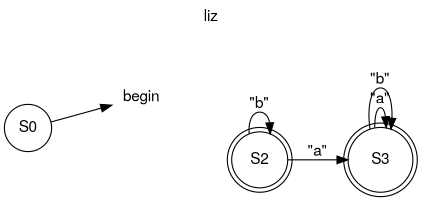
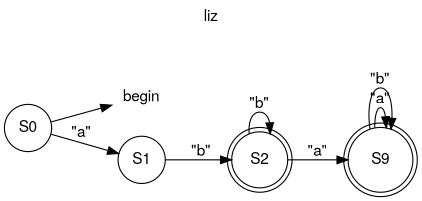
none -> (142, 160)
(380, 160) -> (380, 160)
